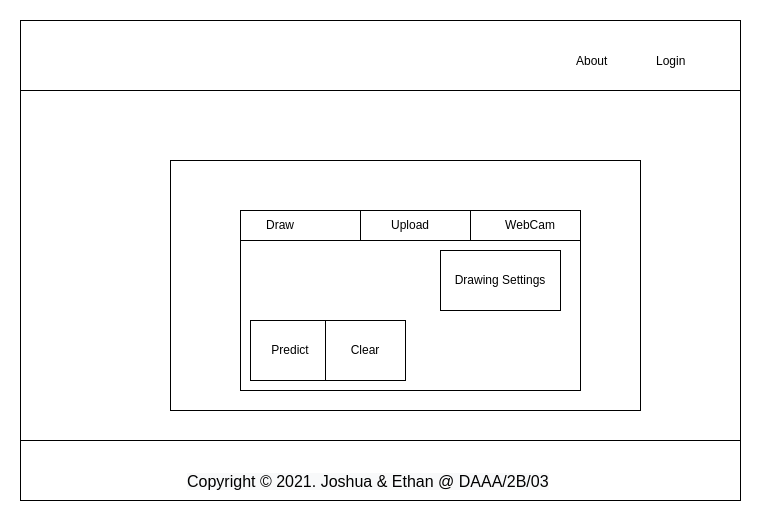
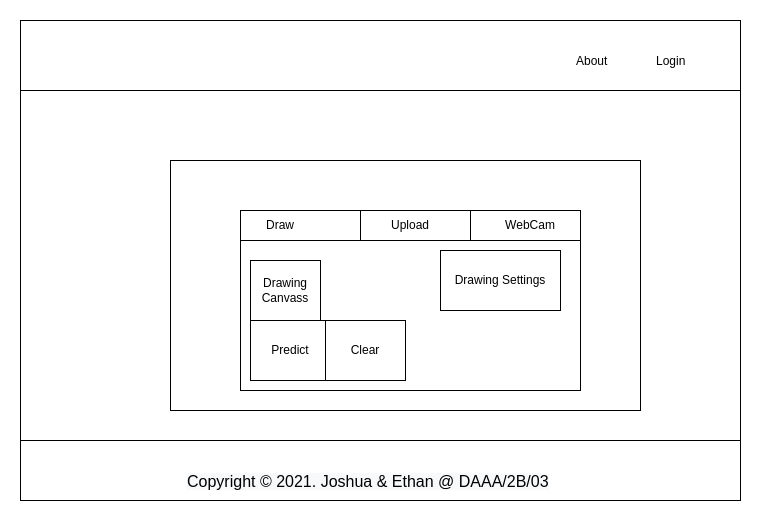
none -> (286, 291)
